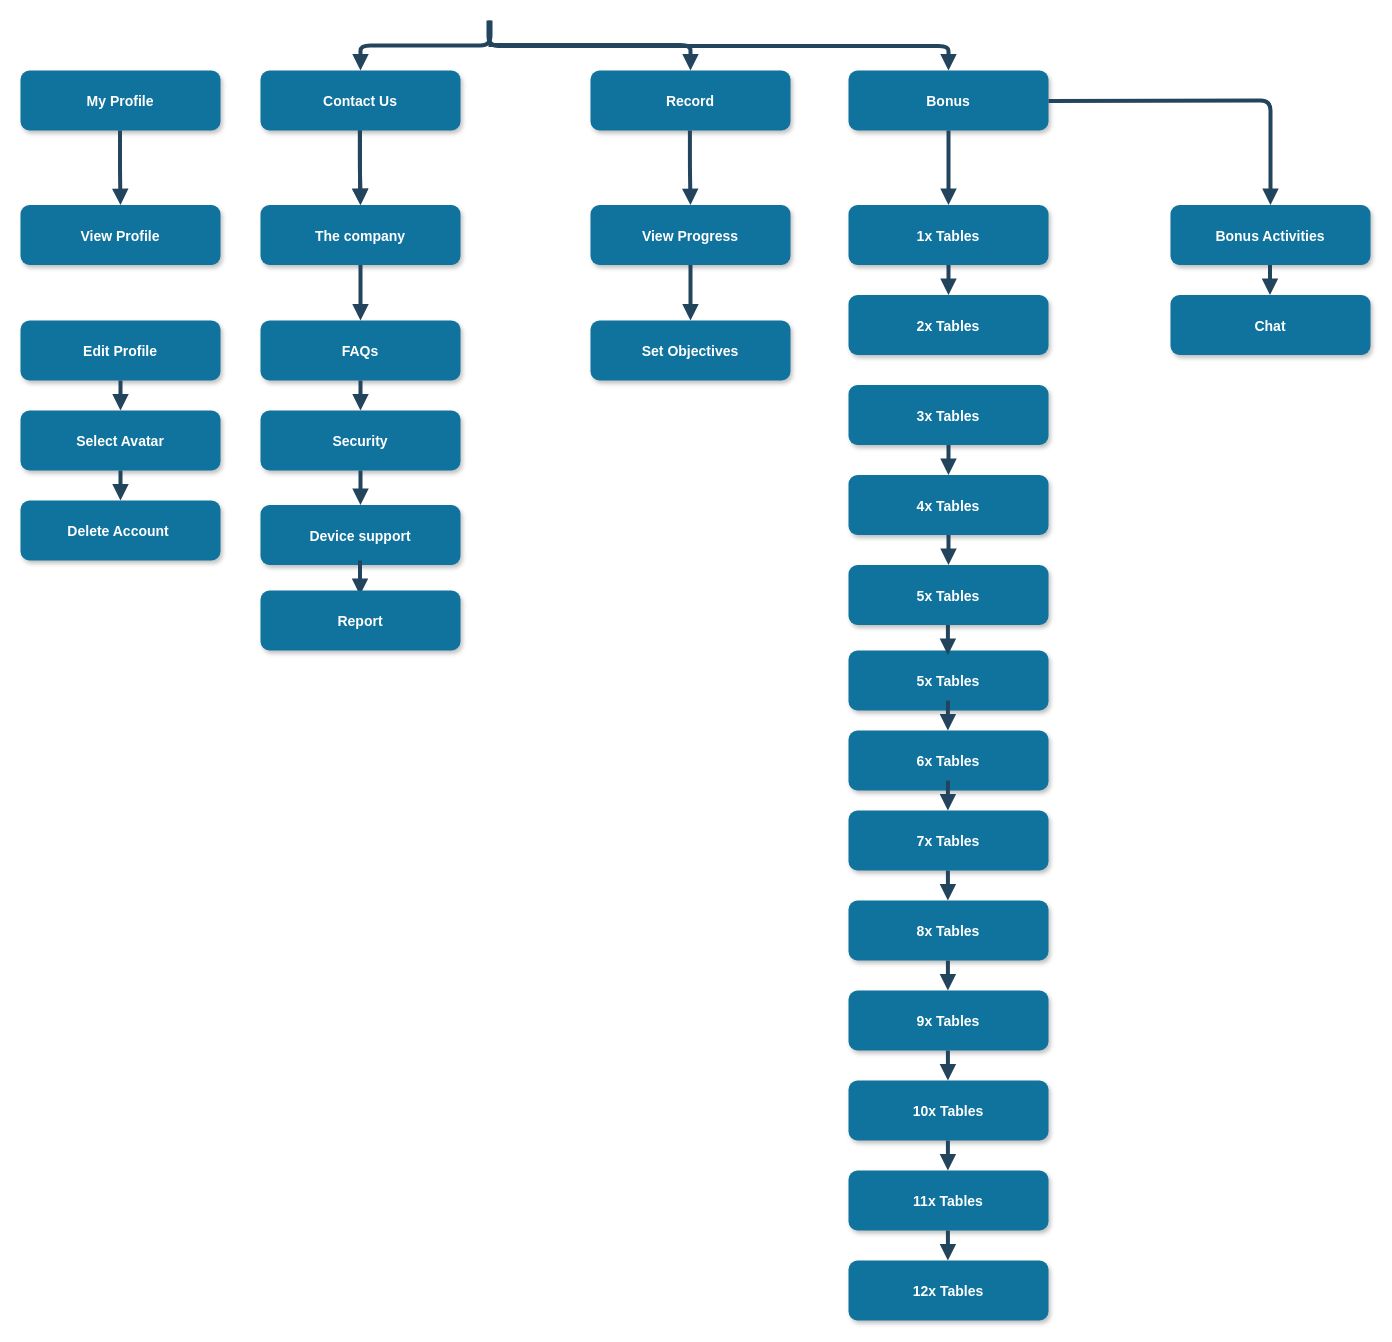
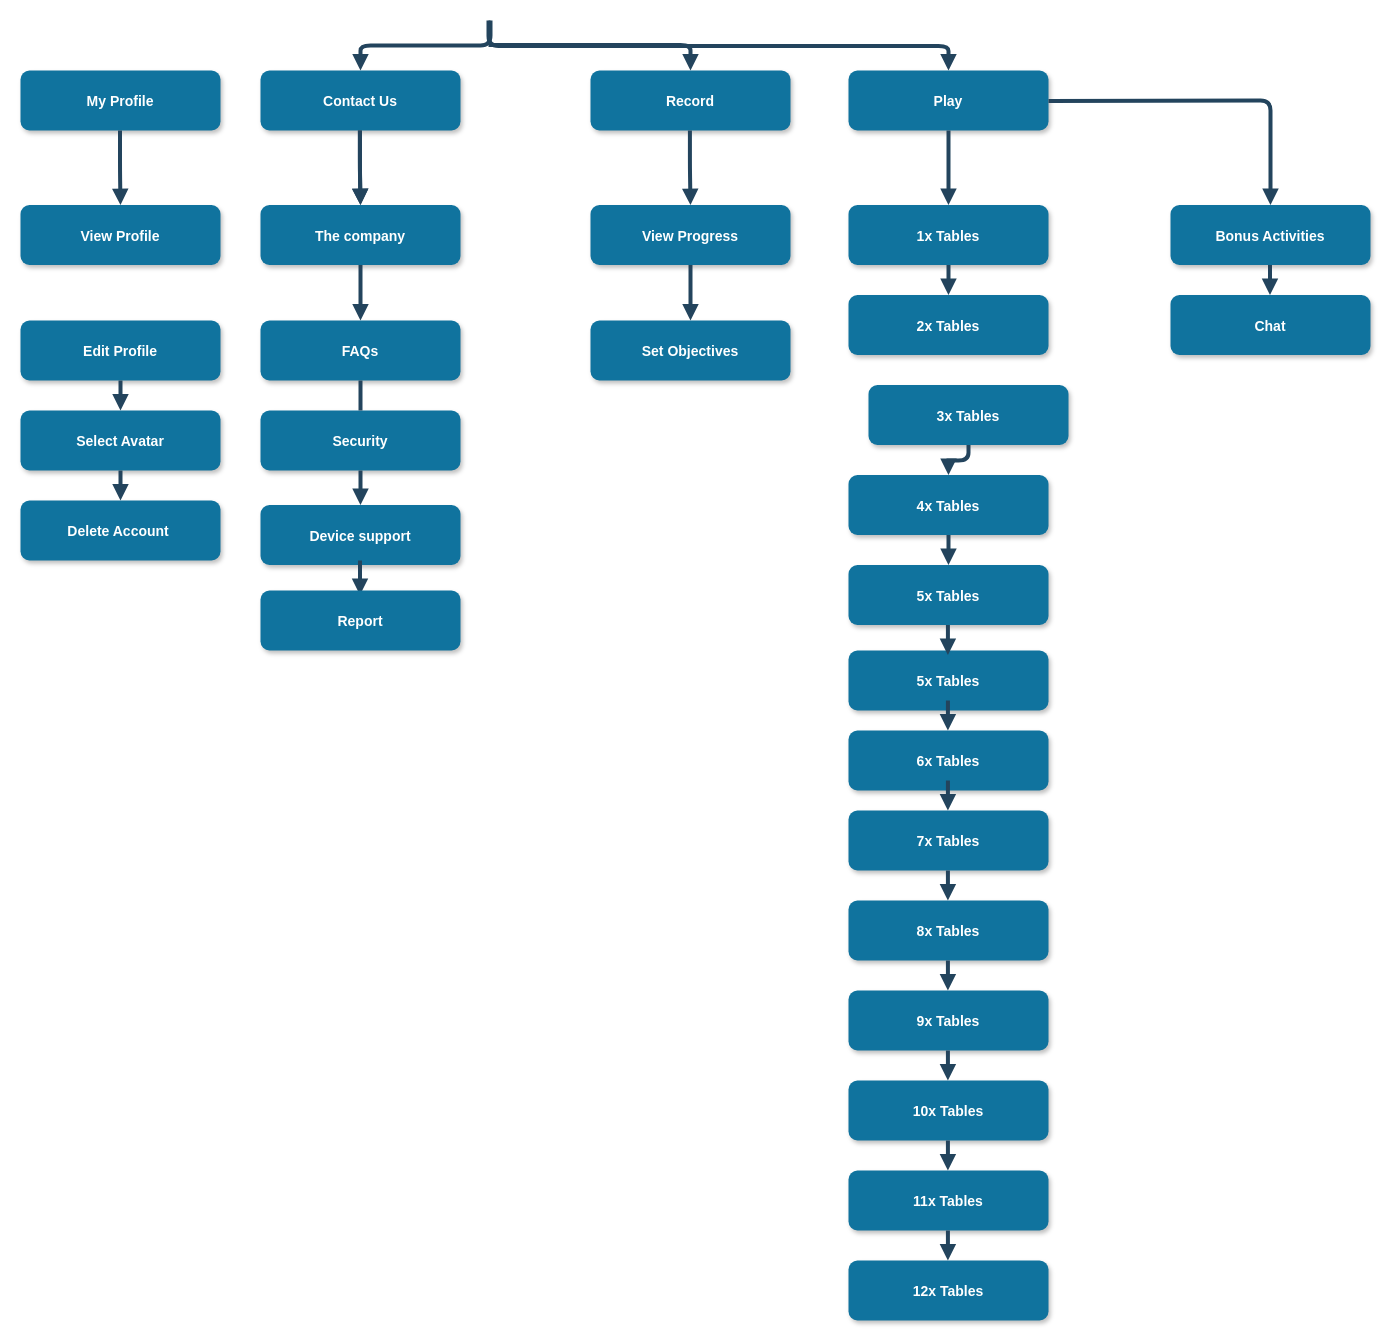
(948, 101) -> (948, 101)
(361, 395) -> (361, 403)
(949, 415) -> (969, 415)
